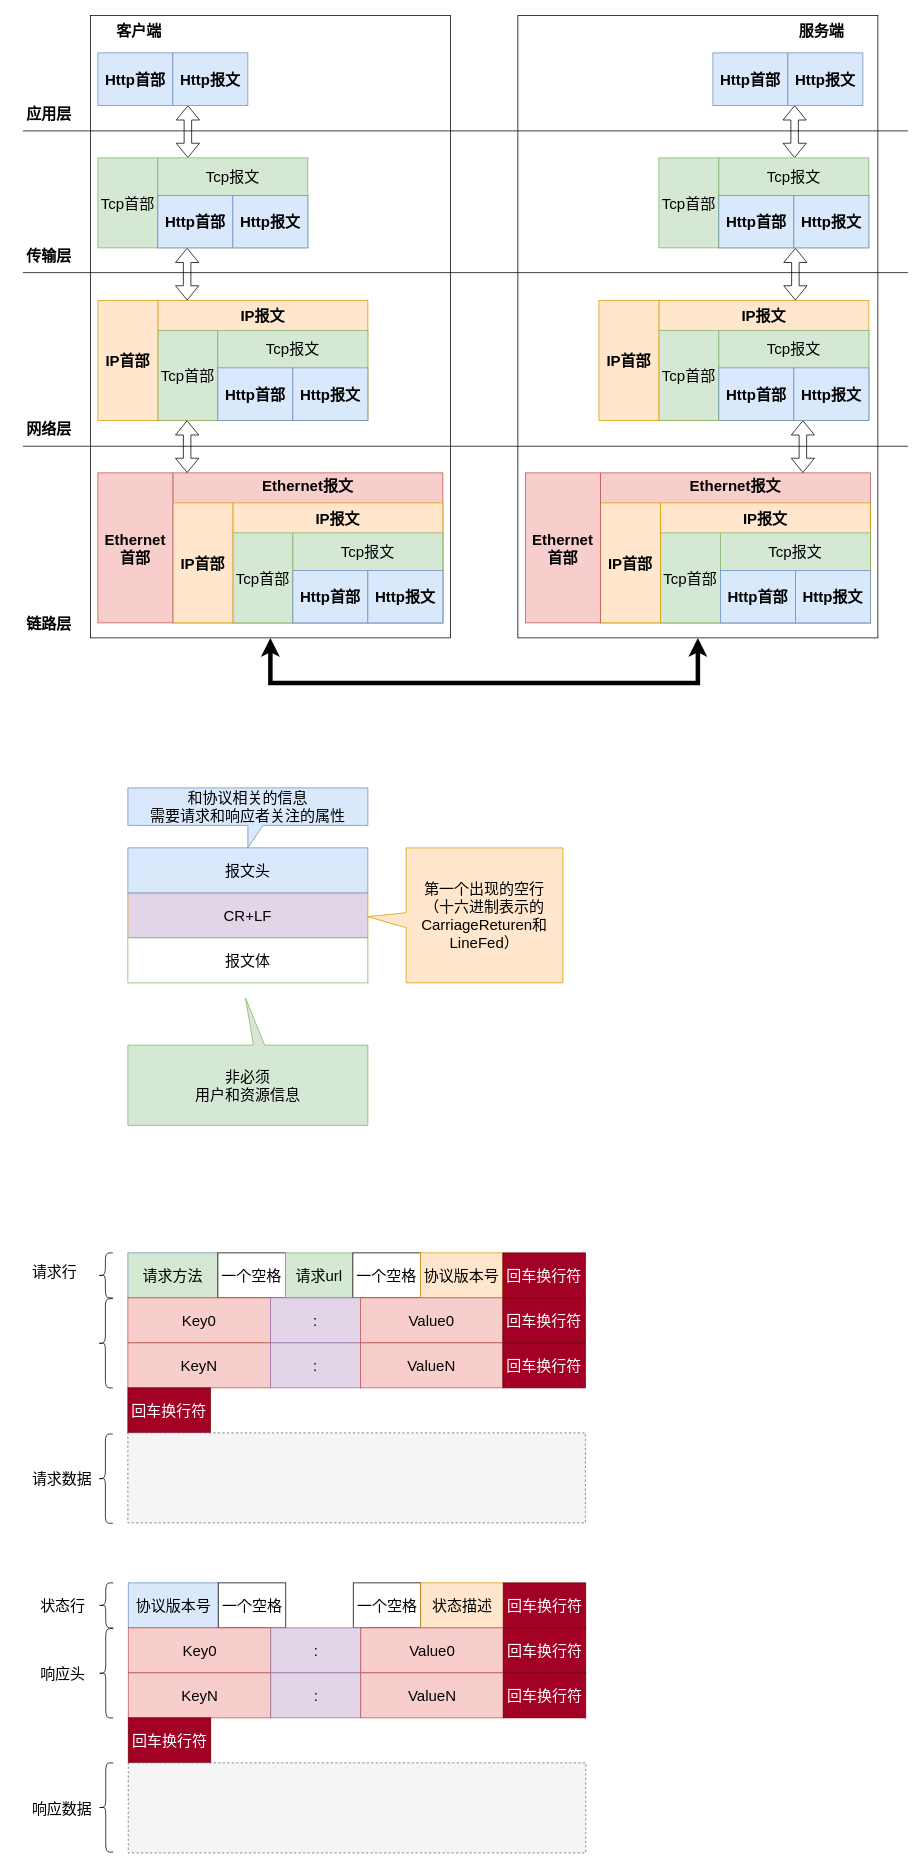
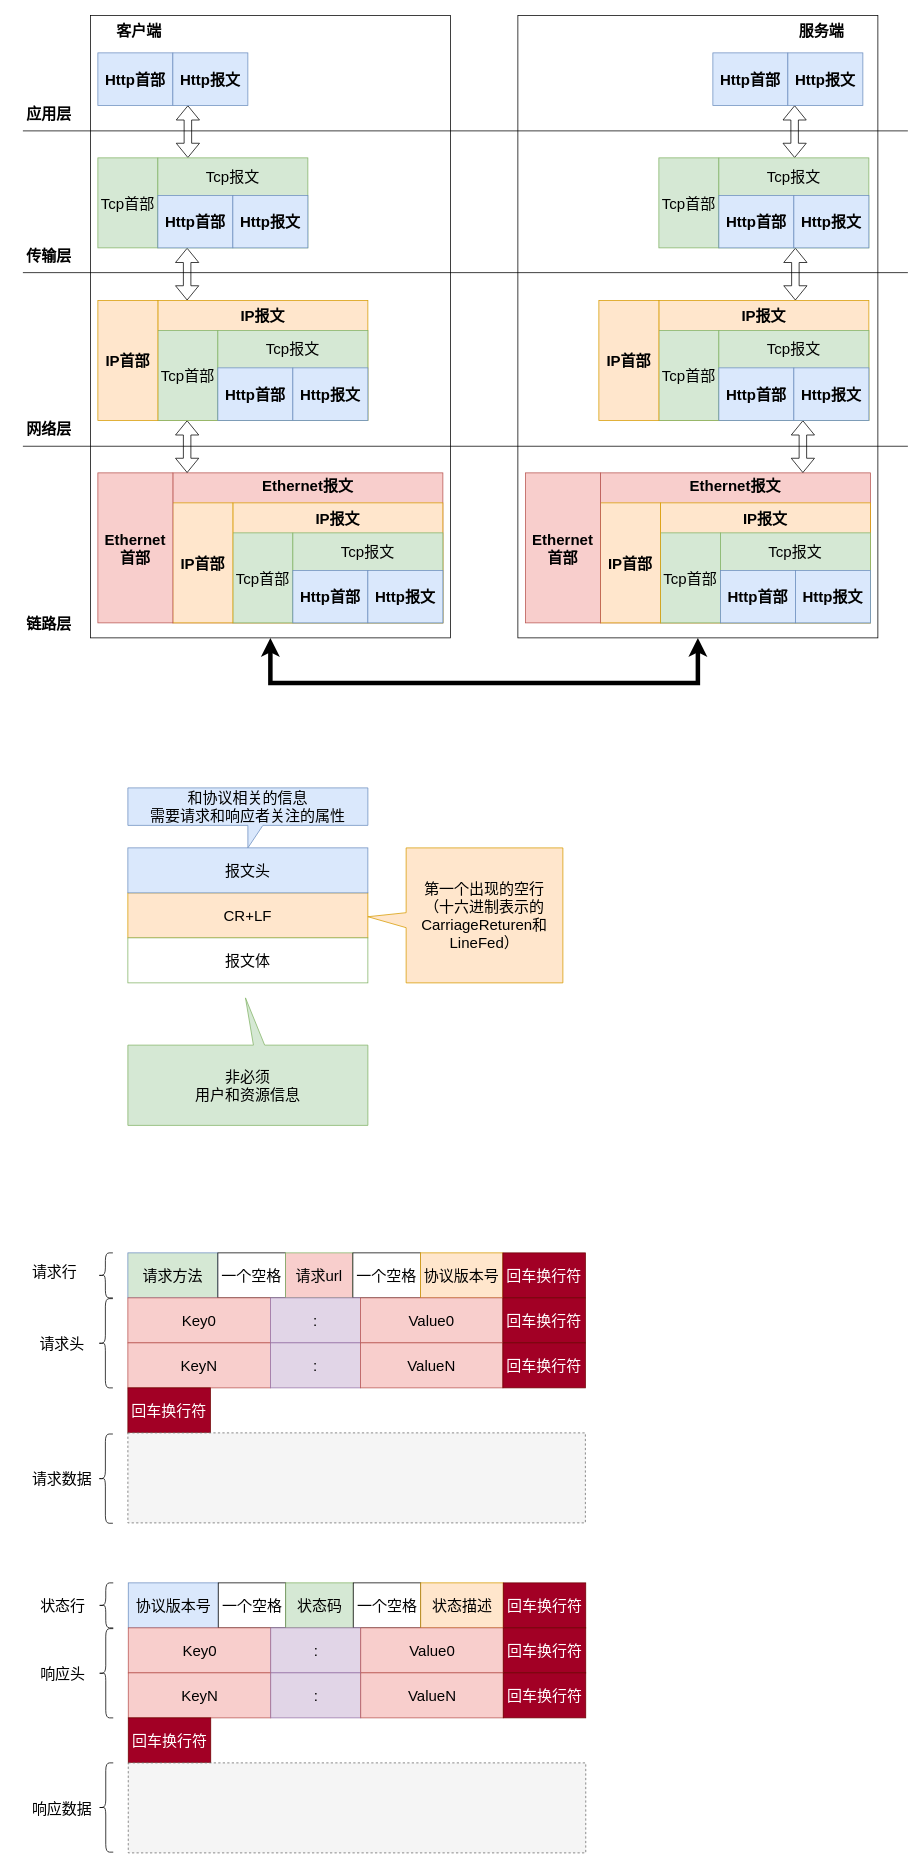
(248, 915) -> (248, 915)
(319, 1275) -> (319, 1275)
none -> (62, 1343)
none -> (320, 1605)
